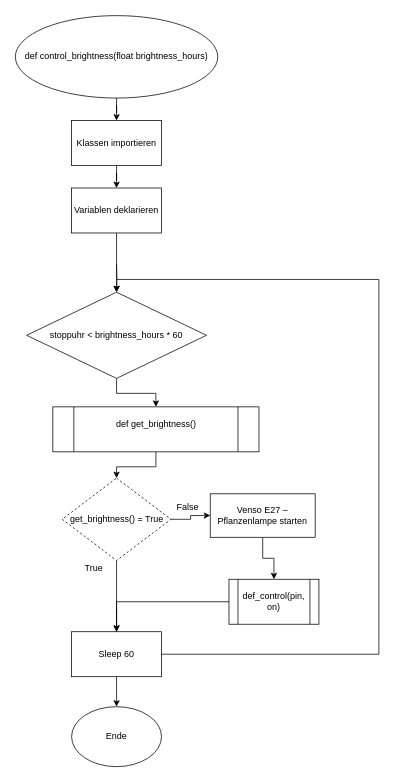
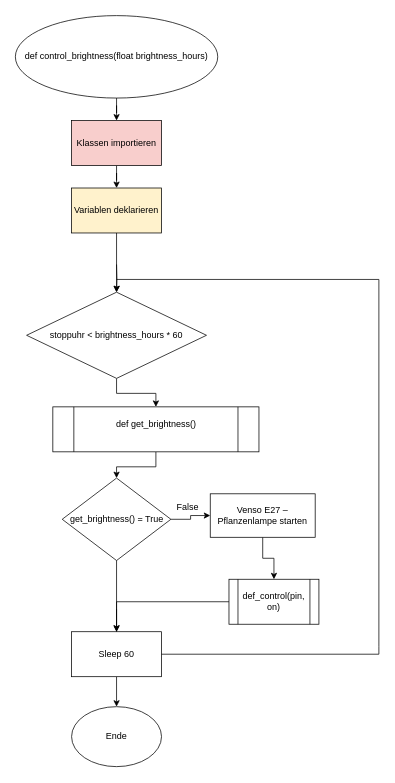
(117, 143) -> (117, 143)
(117, 210) -> (117, 210)
(117, 519) -> (117, 519)
(94, 568) -> none
